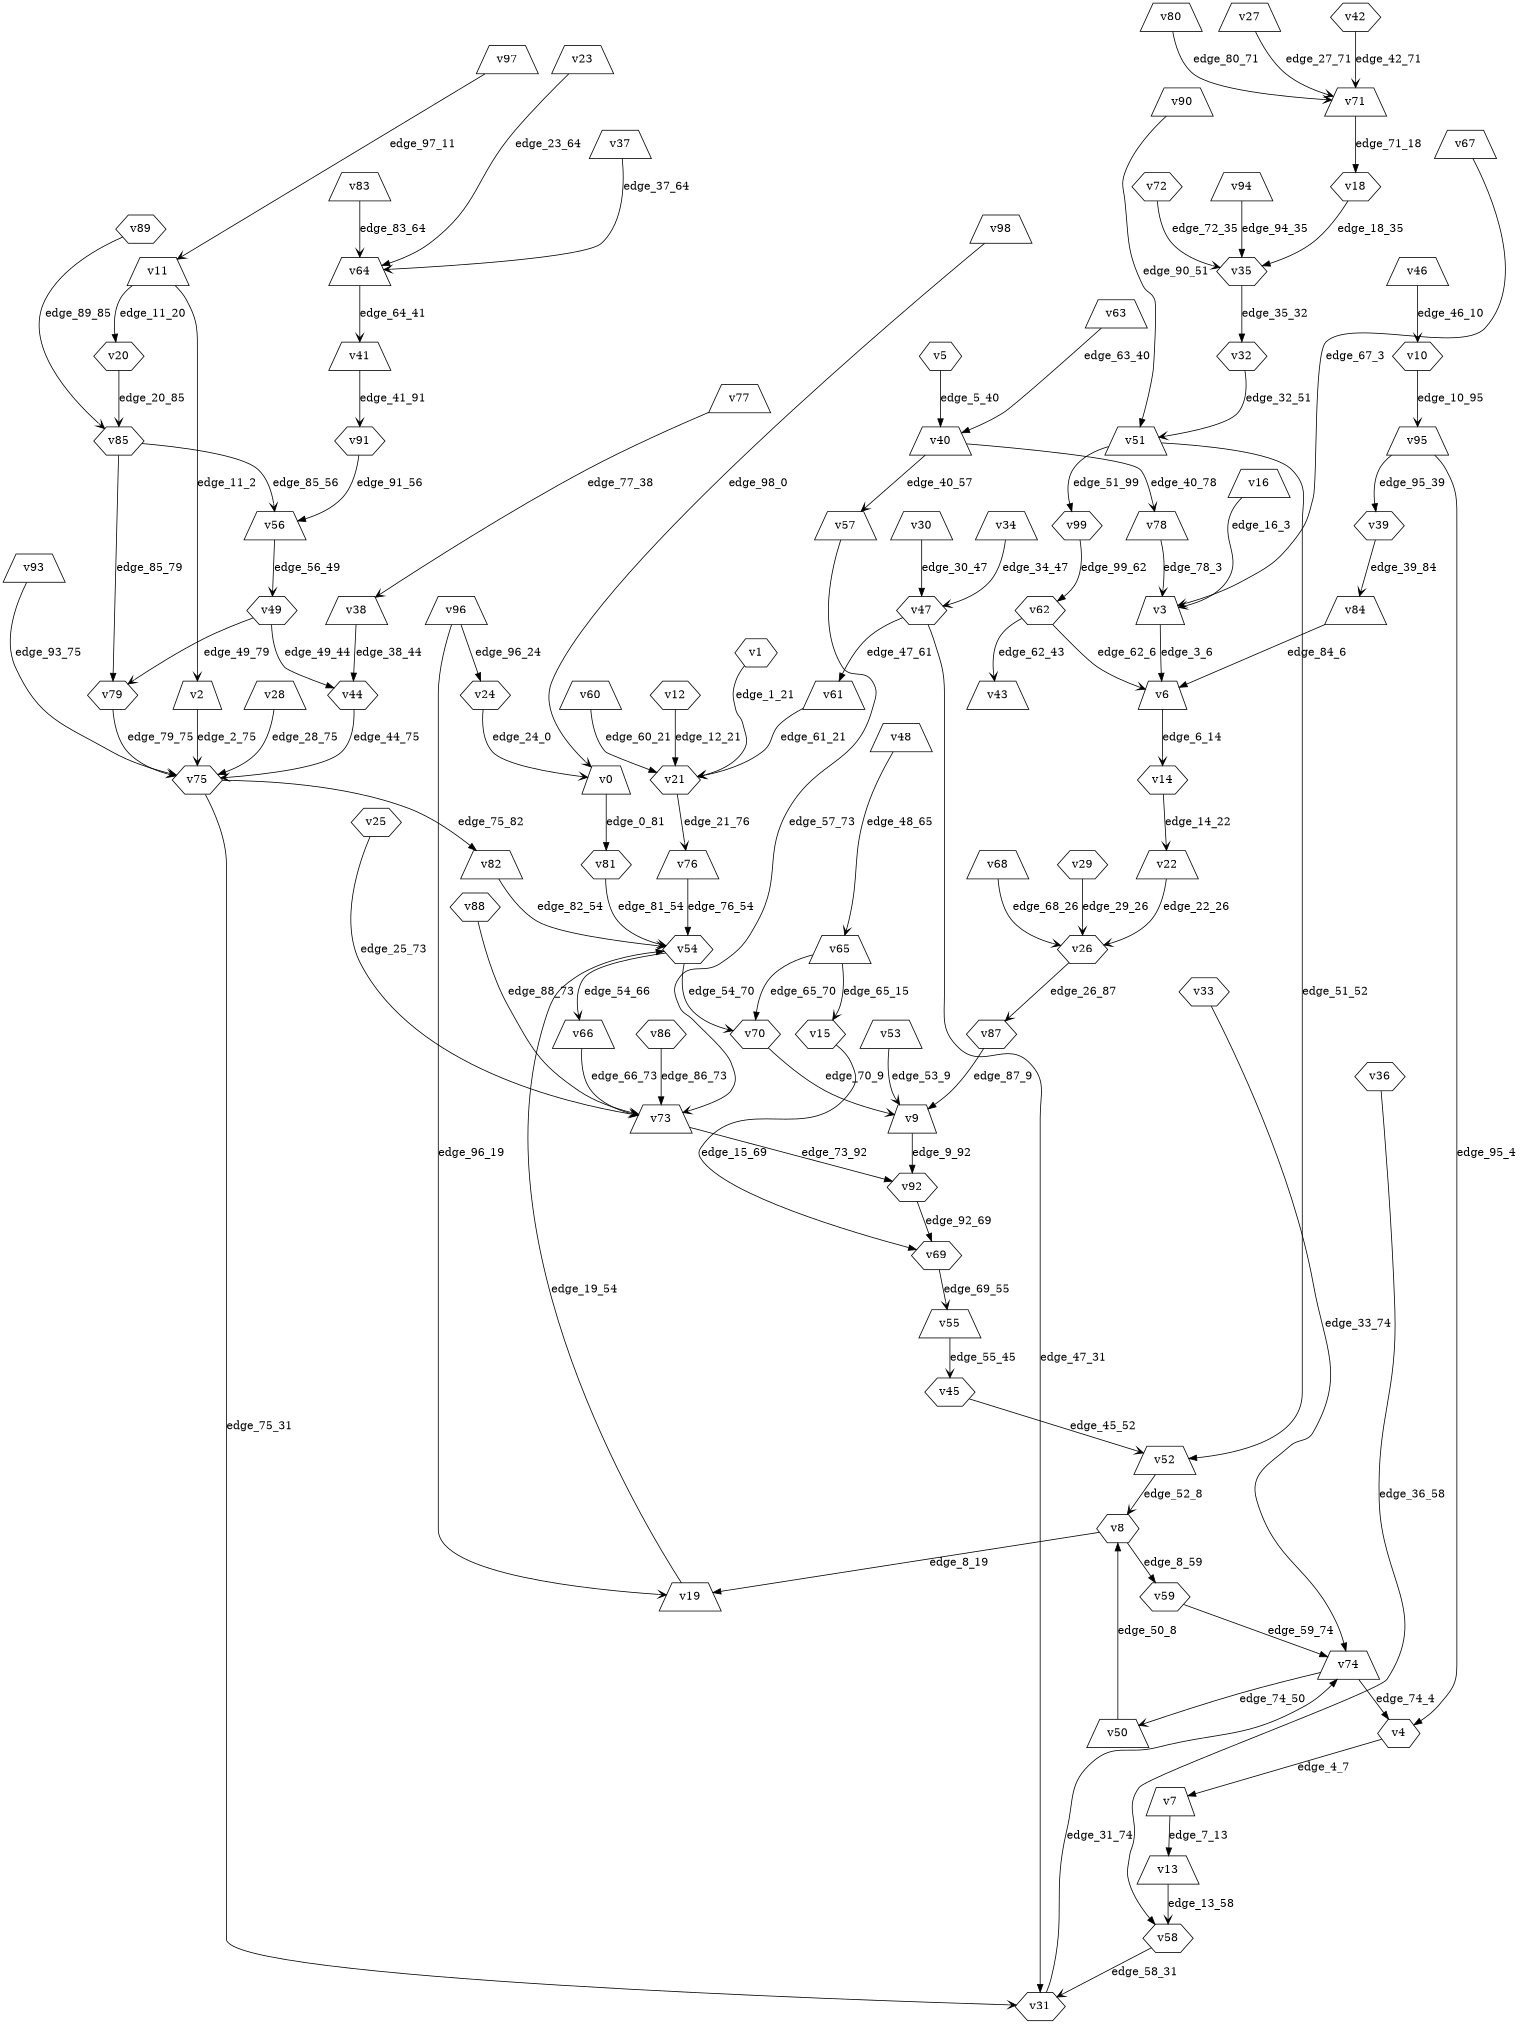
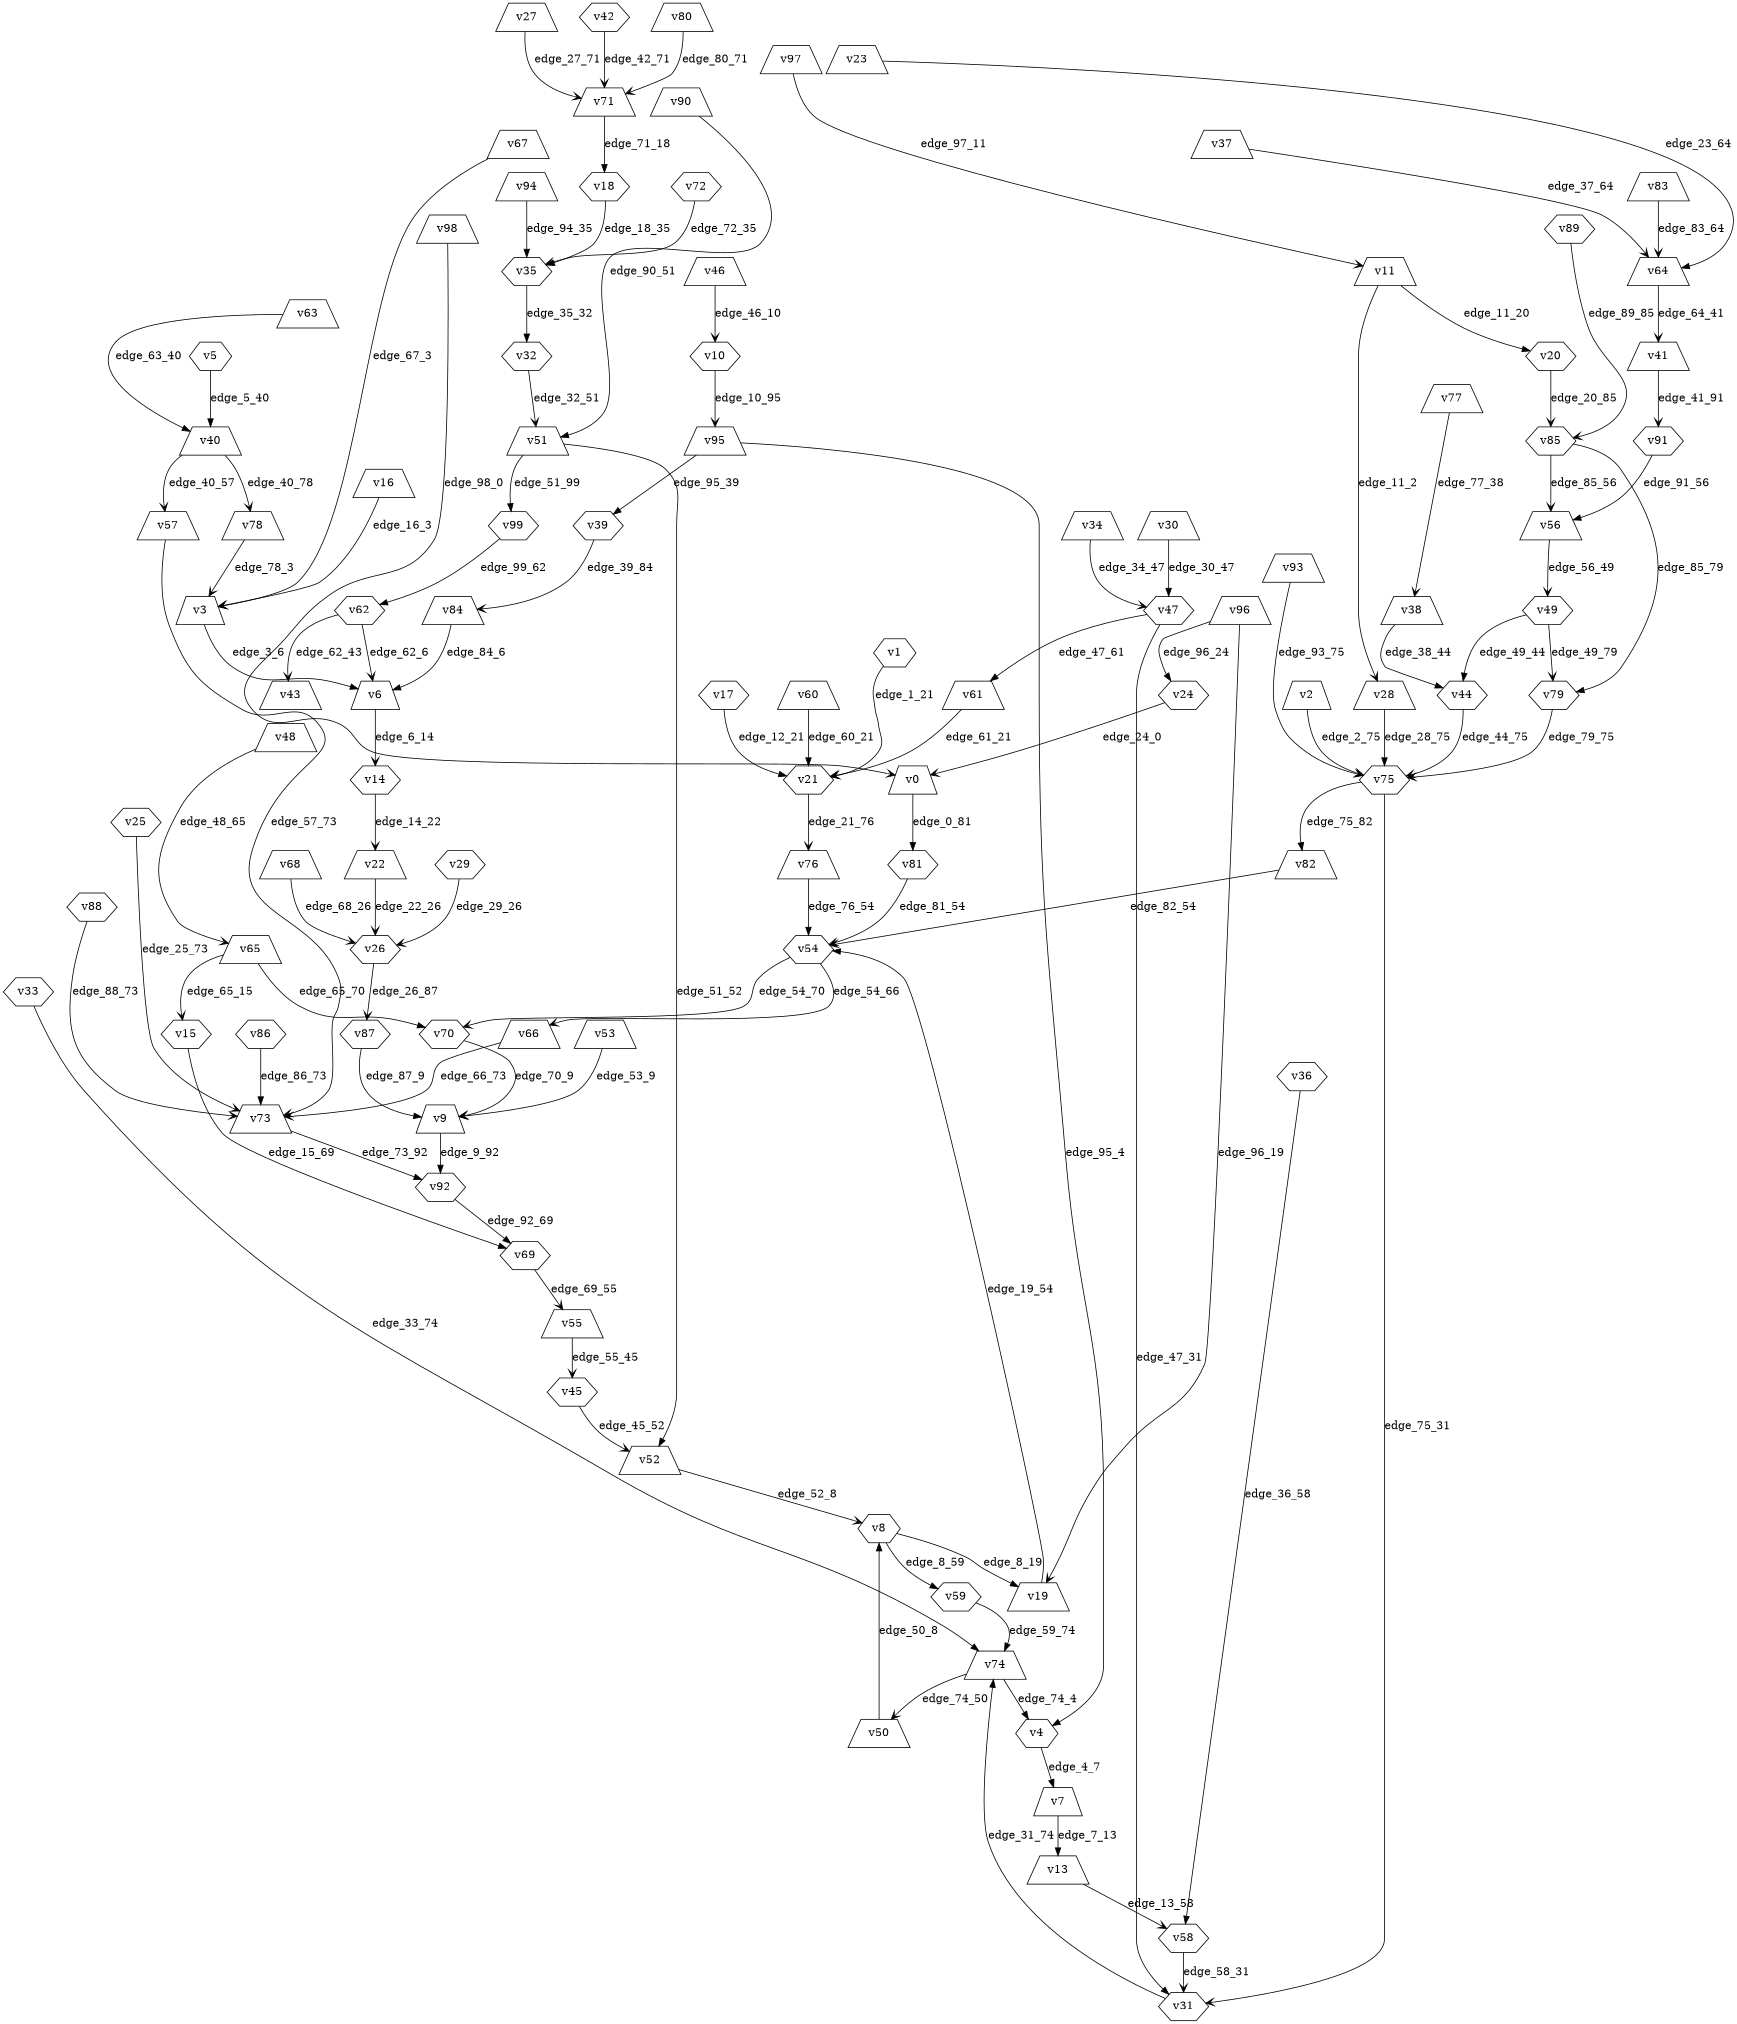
(197, 476) -> (1359, 479)
(675, 695) -> (724, 695)
